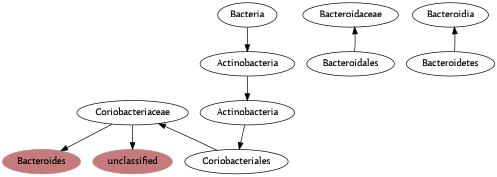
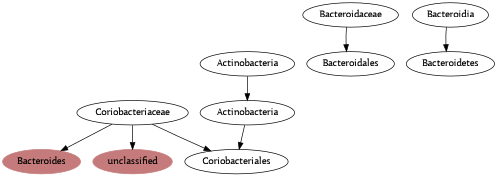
(247, 15) -> none
(355, 43) -> (346, 36)
(455, 43) -> (446, 36)
(191, 138) -> (178, 136)
